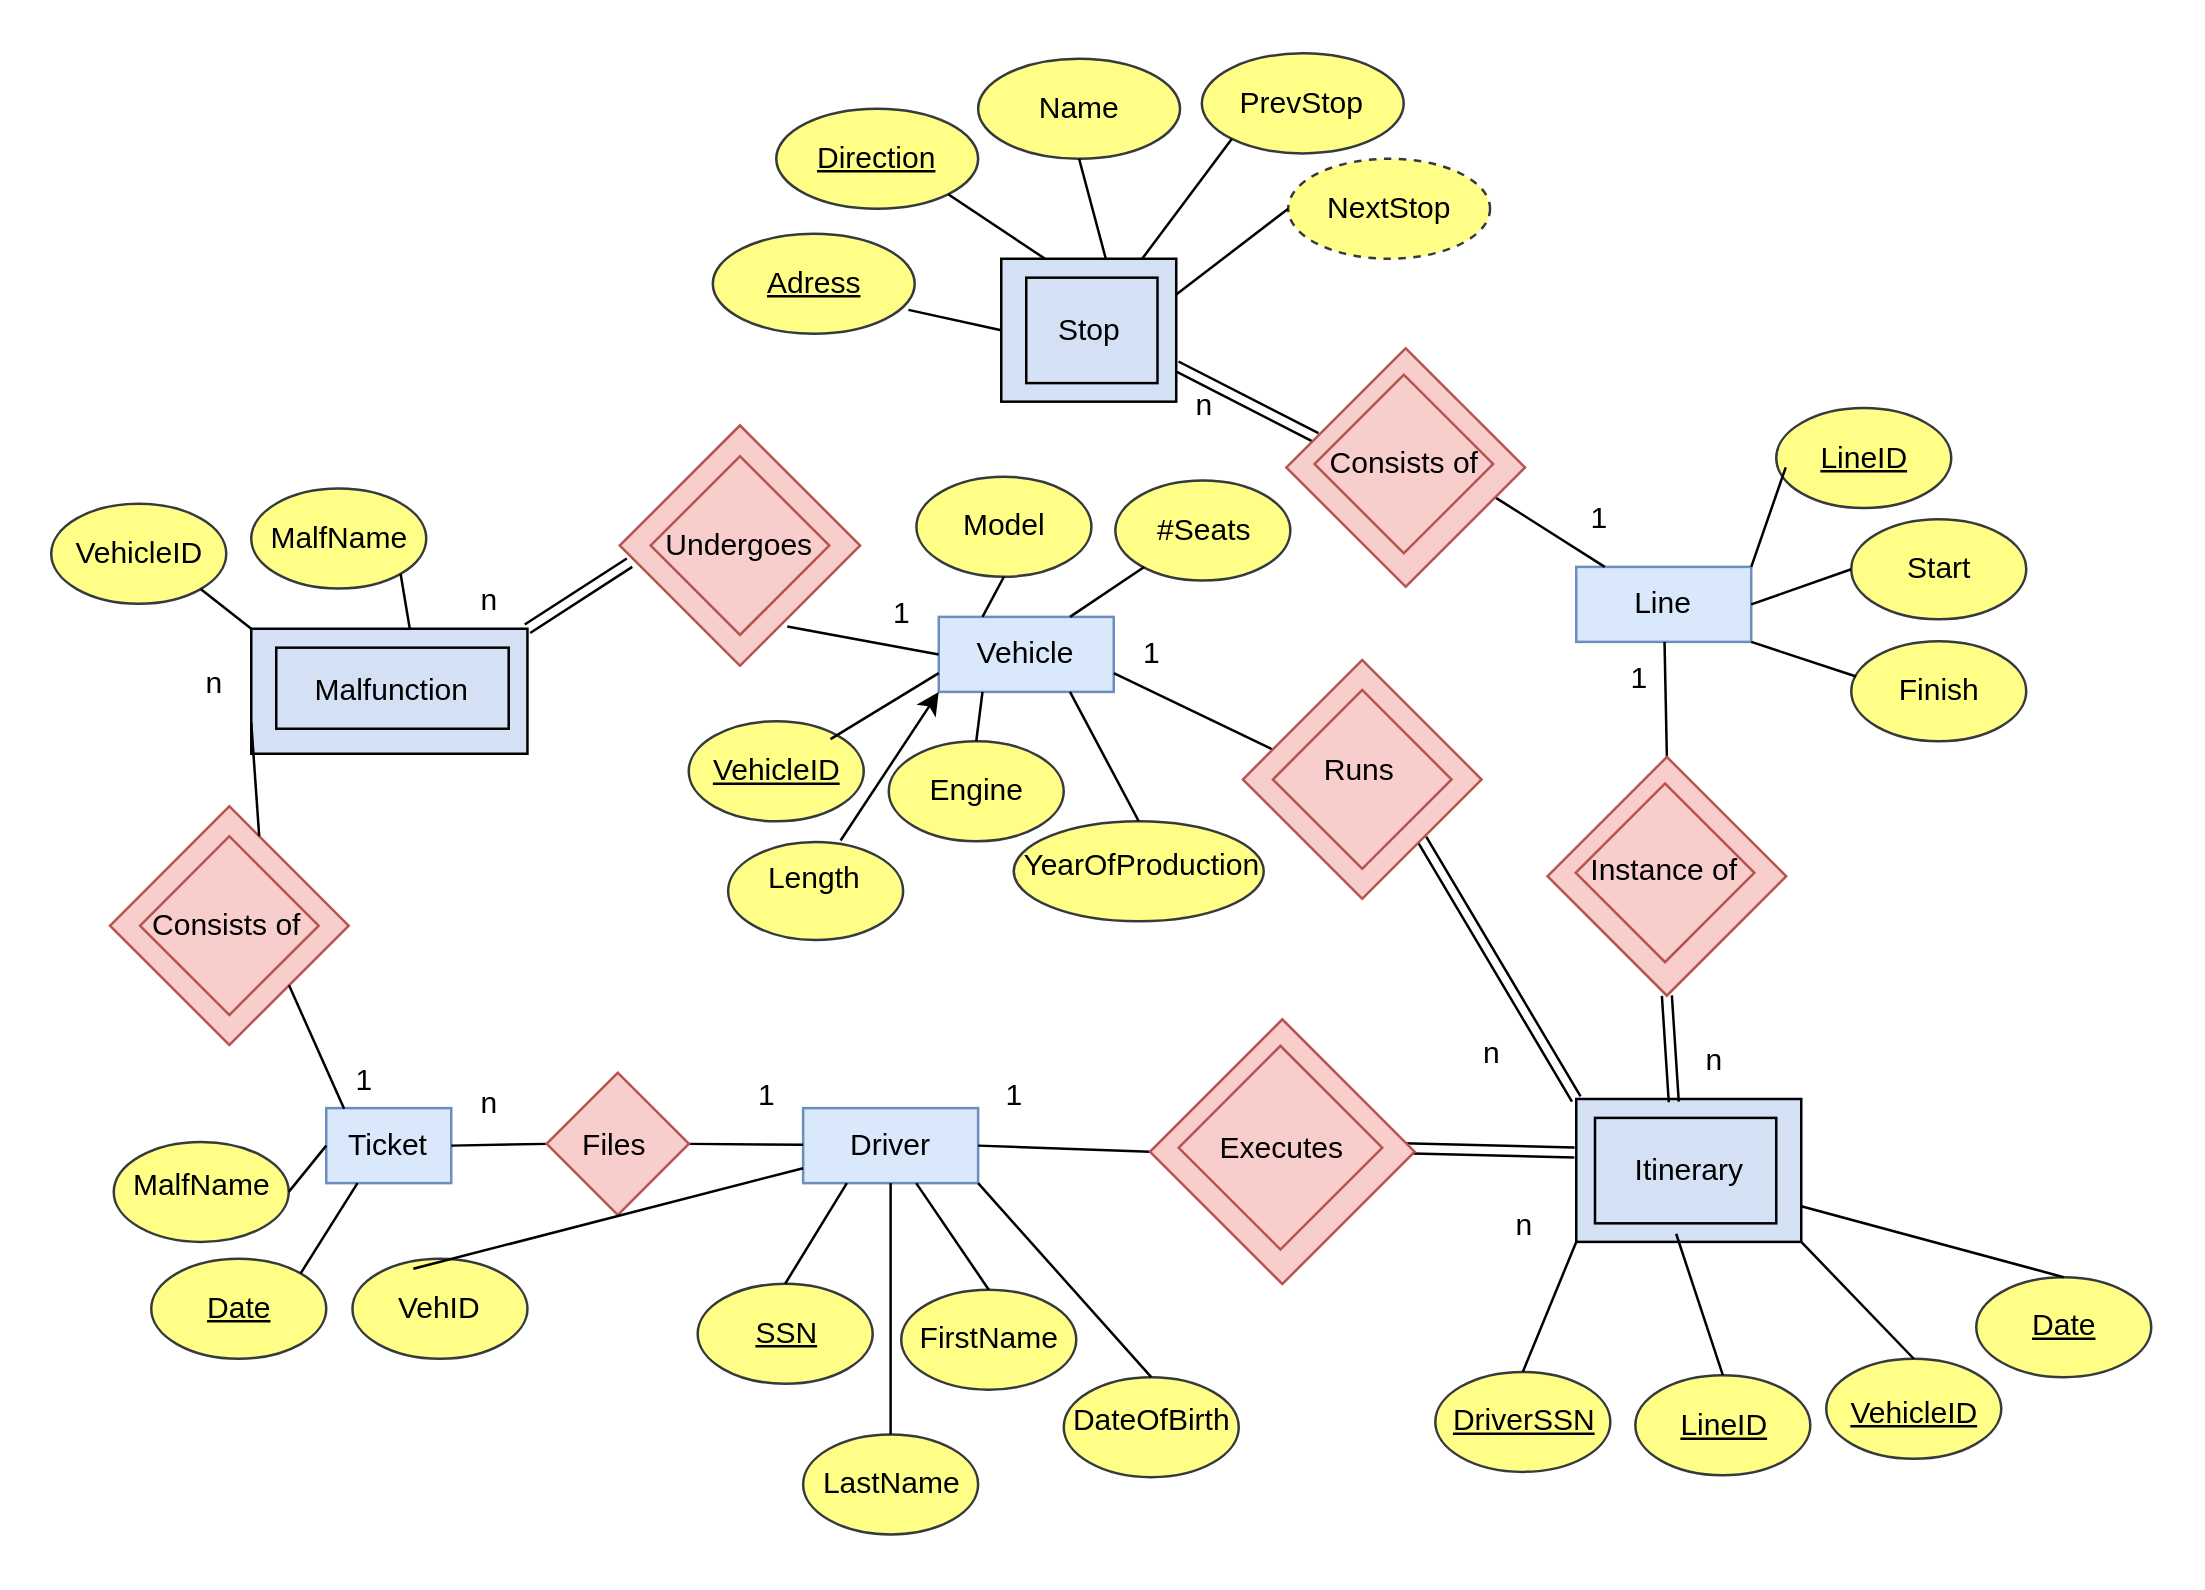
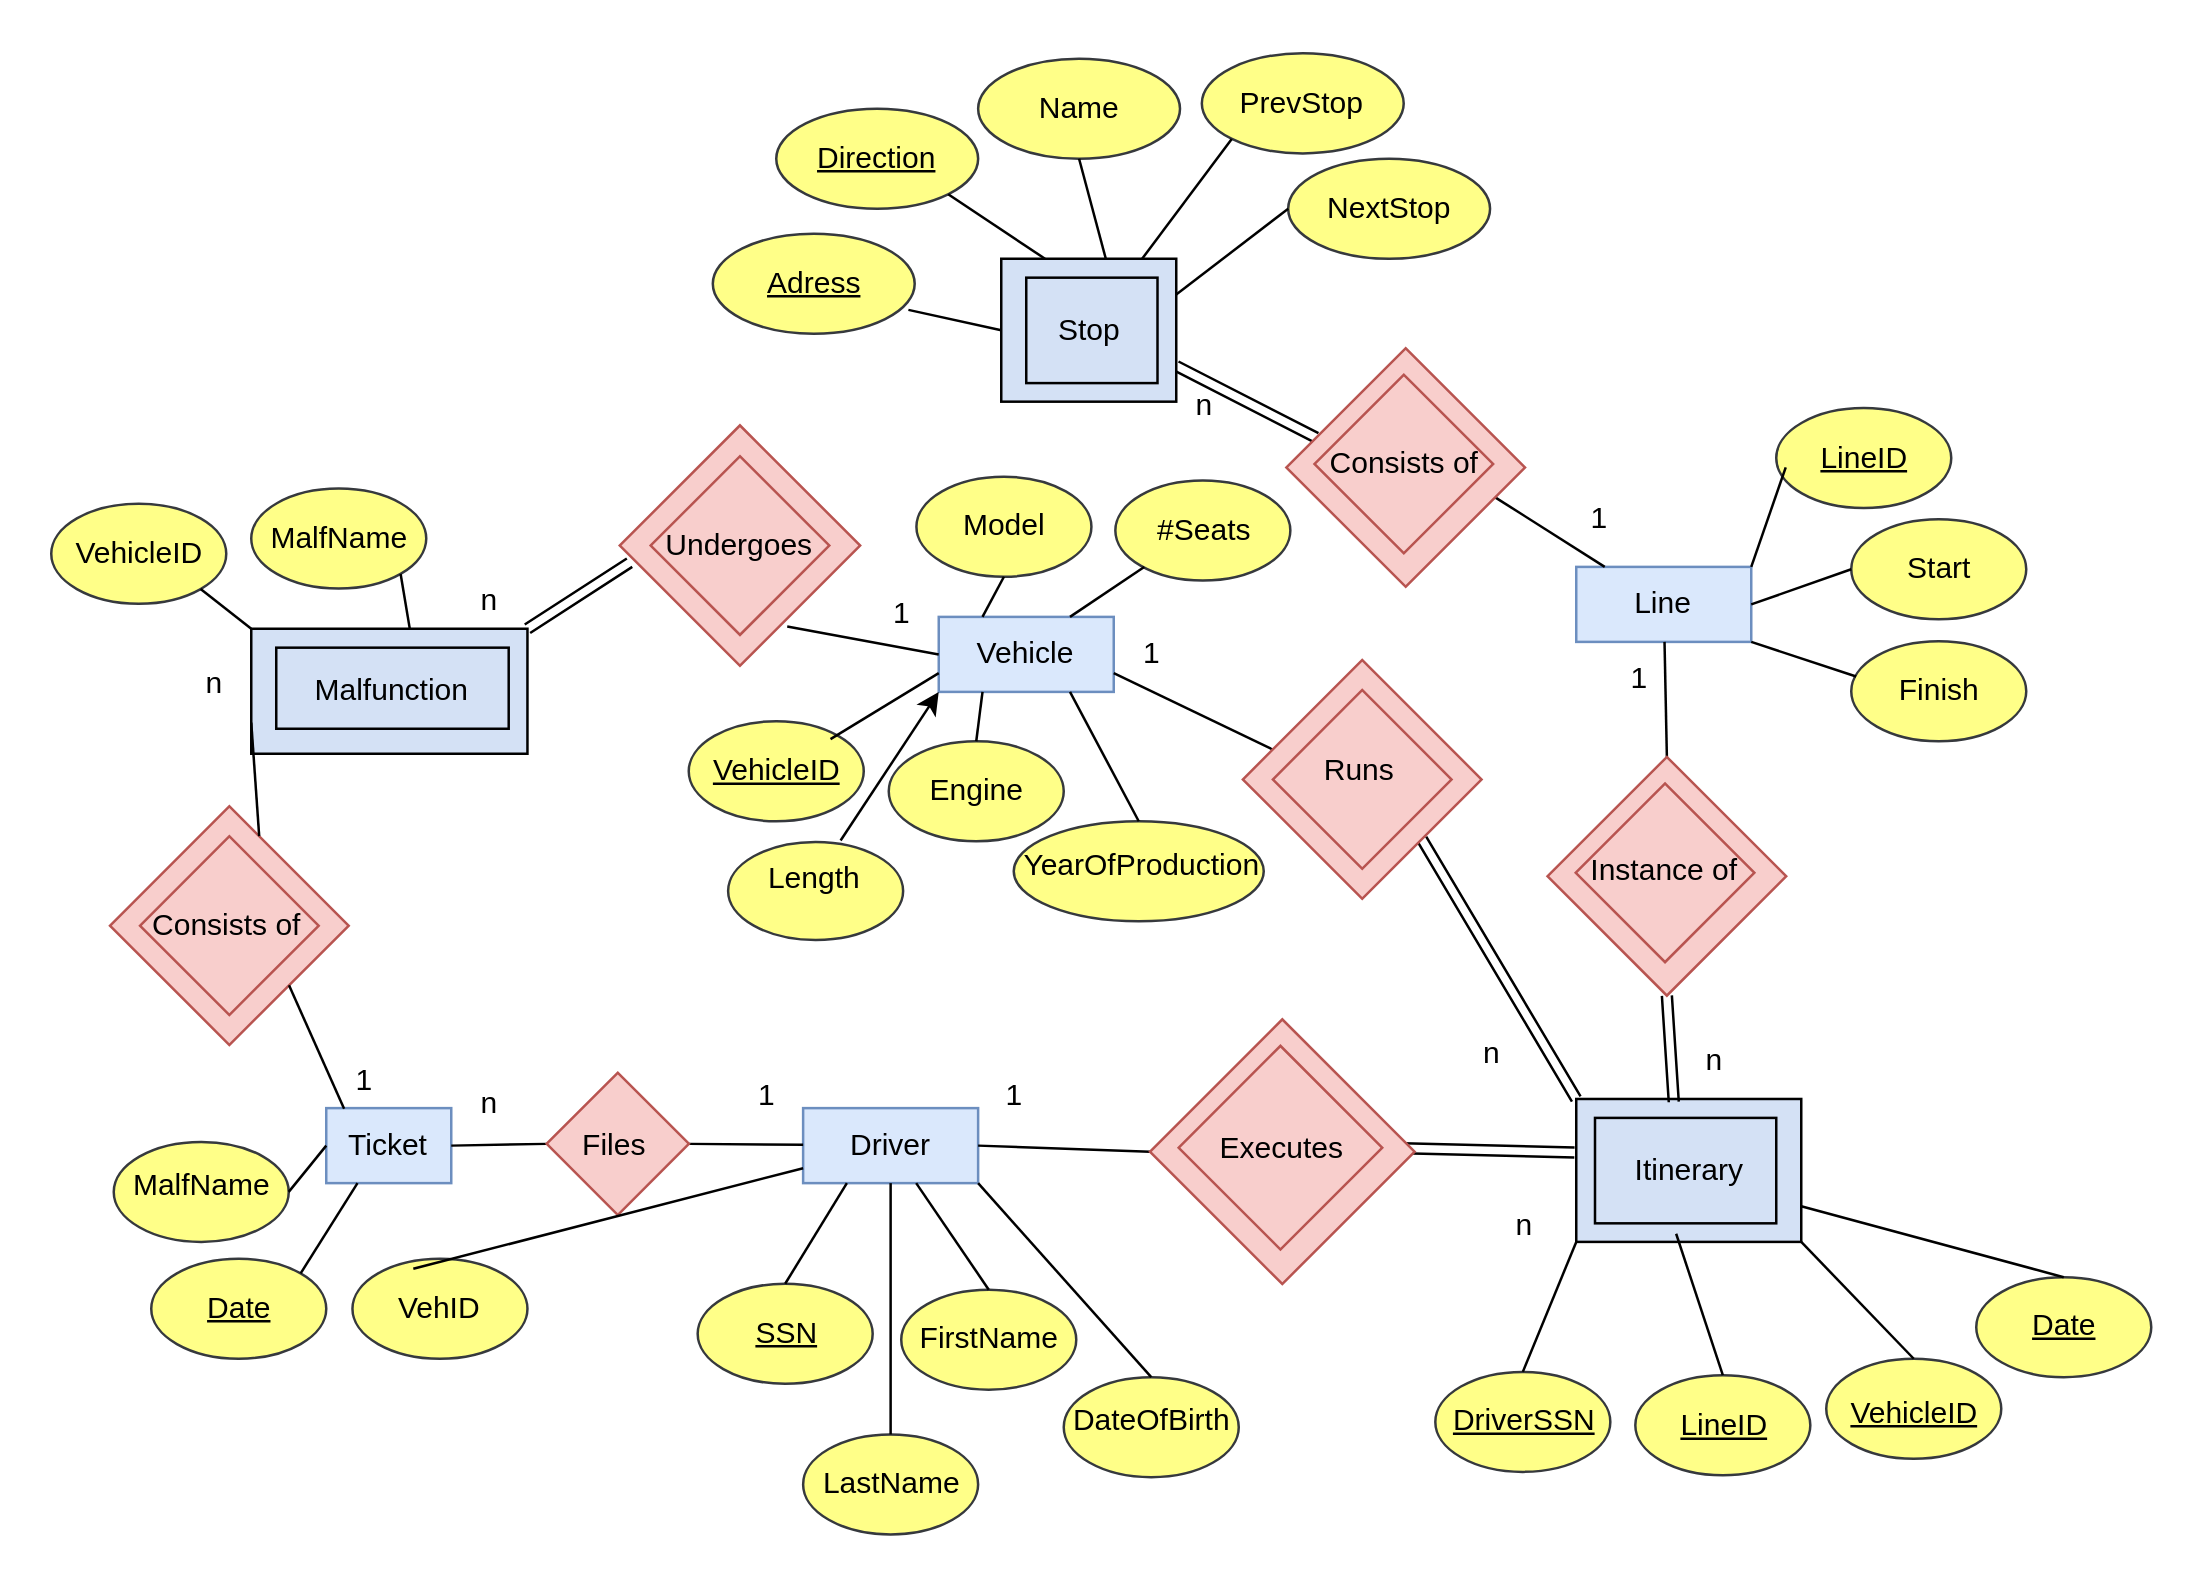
(1389, 209) -> (1389, 209)
